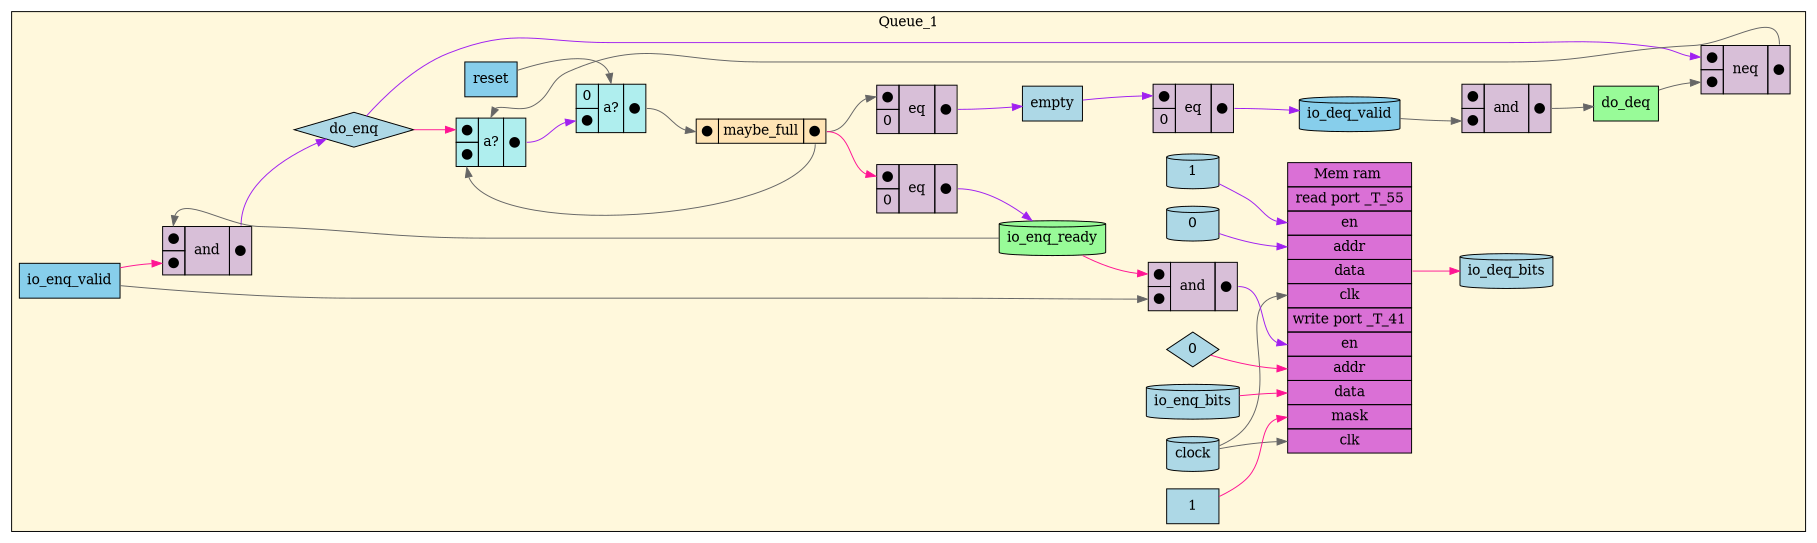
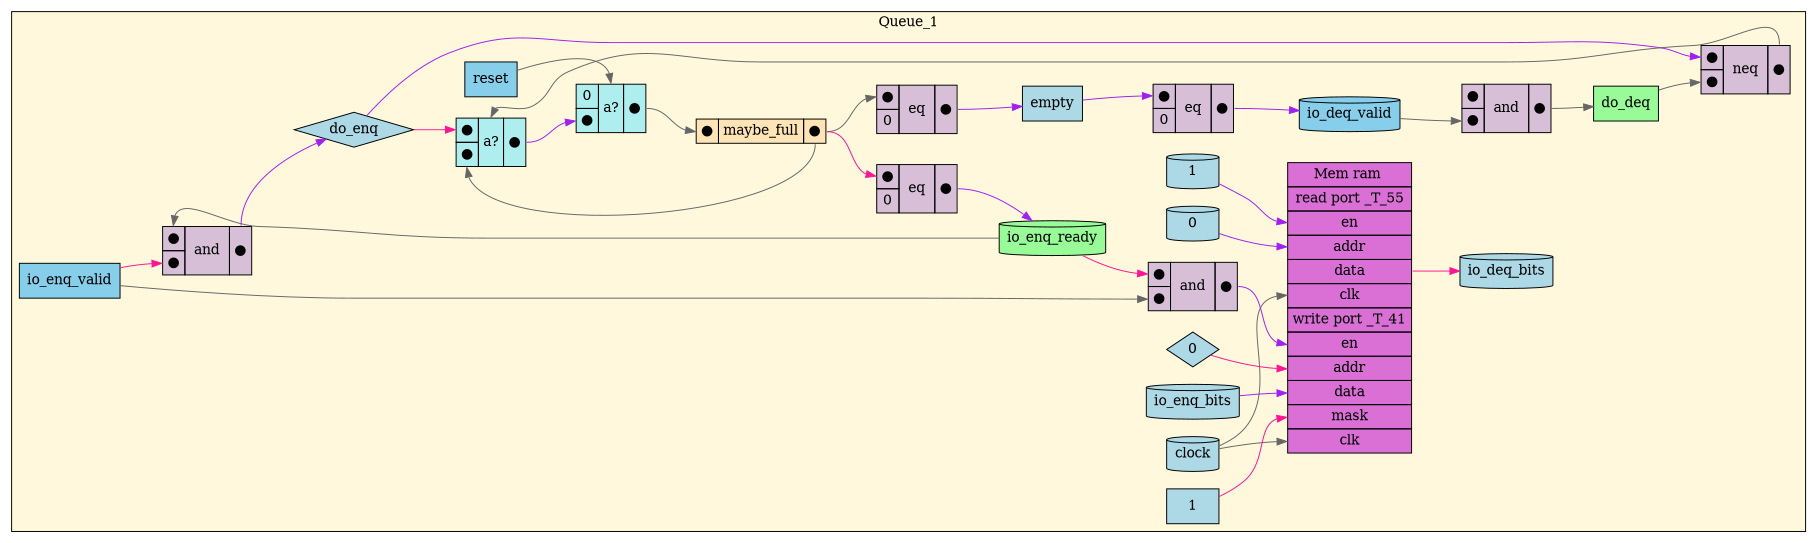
(1253, 395) -> (1253, 395)
